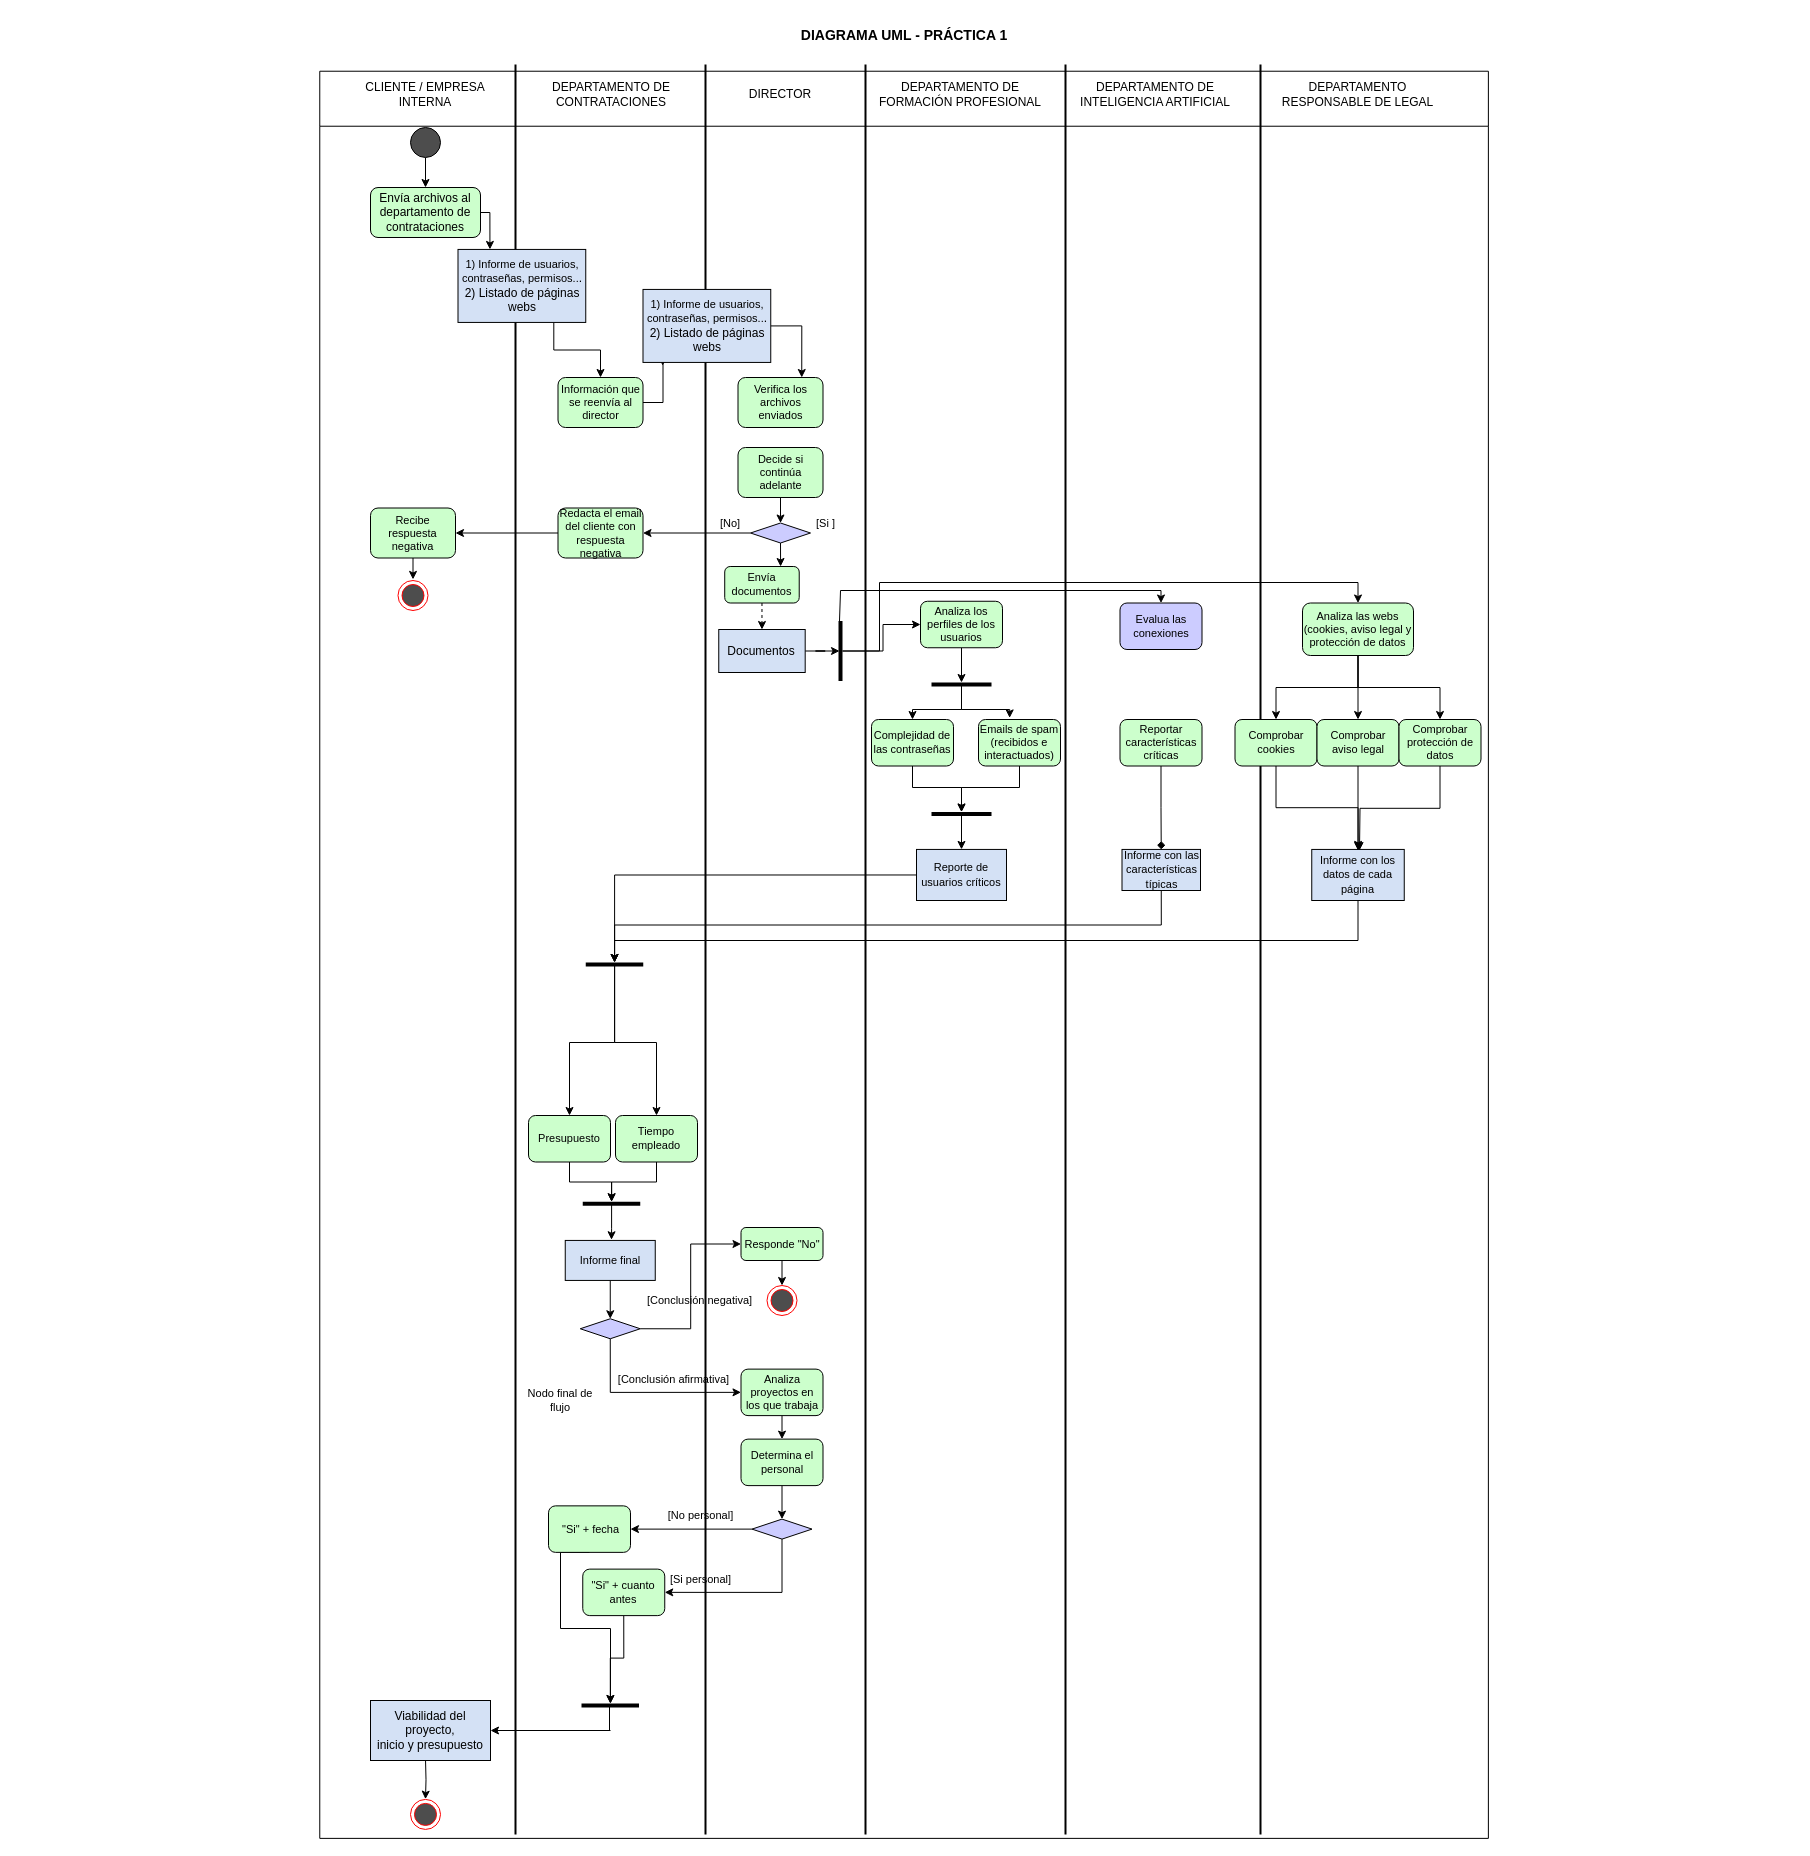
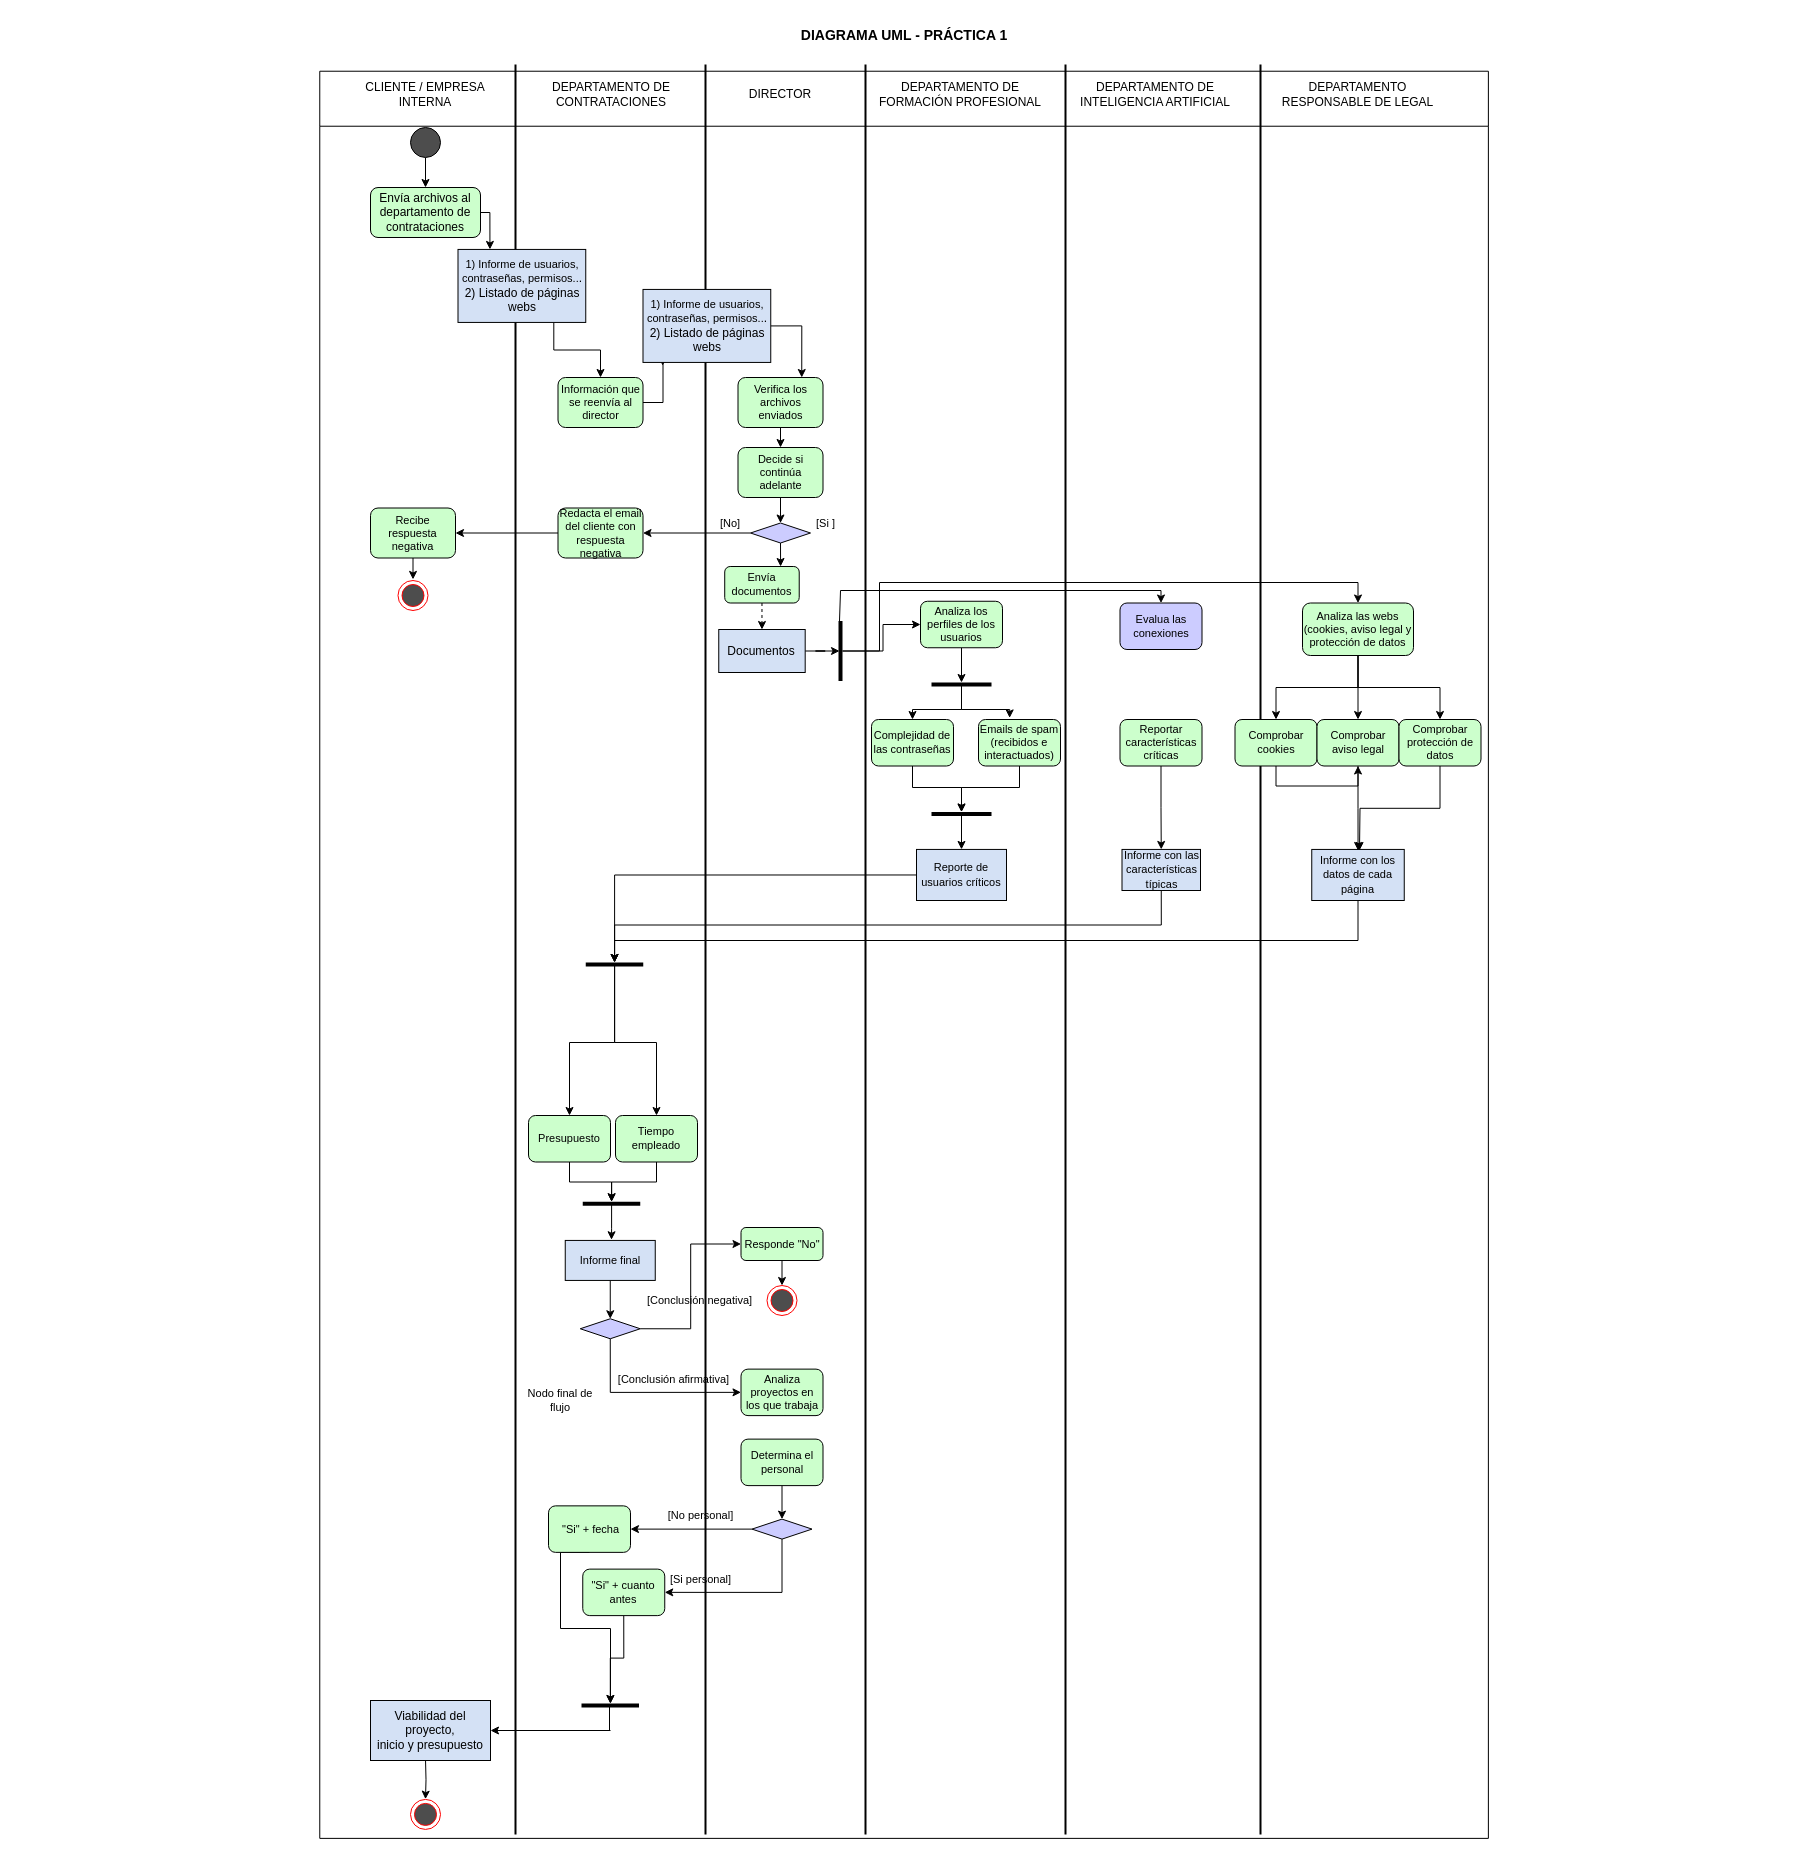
none -> (781, 434)
(1304, 808) -> (1314, 786)
(1161, 840) -> (1161, 841)
(782, 1424) -> none
